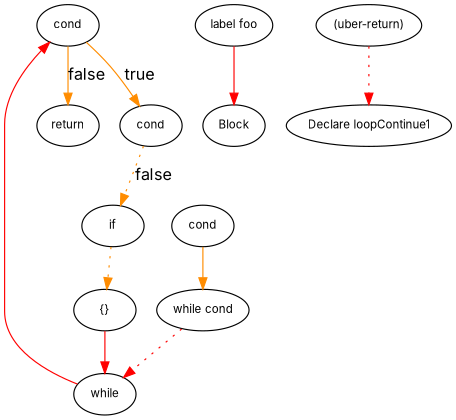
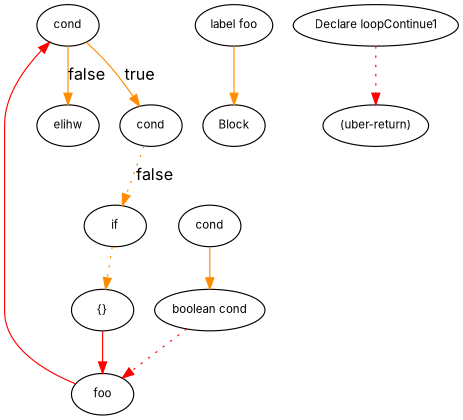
(234, 70) -> (234, 70)
(369, 70) -> (376, 70)
(68, 126) -> (68, 126)
(203, 310) -> (210, 310)
(105, 394) -> (103, 394)
